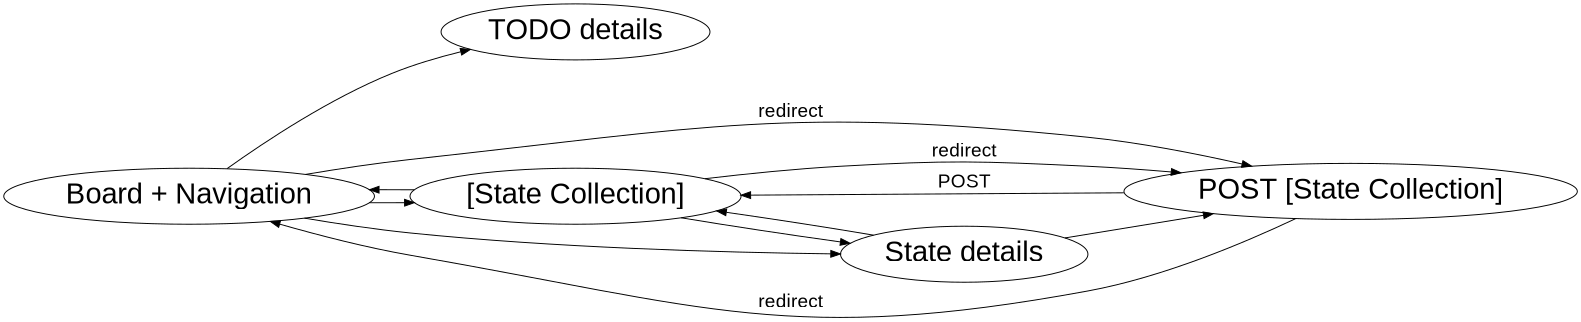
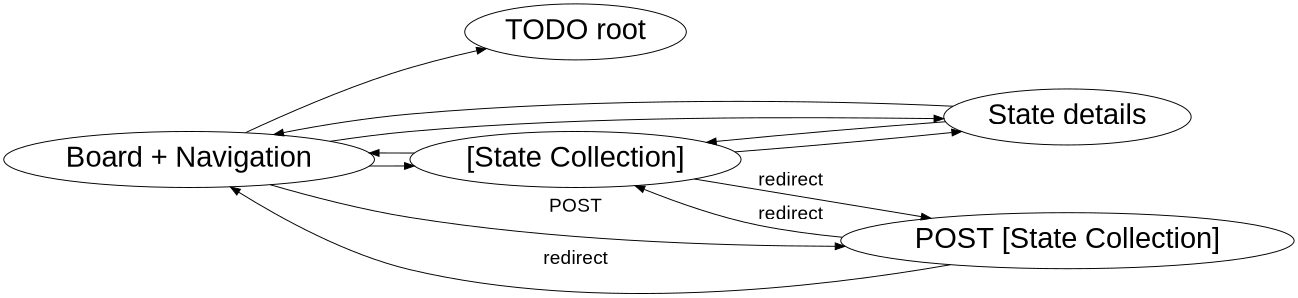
(576, 32) -> (576, 32)
(791, 112) -> (576, 207)
(964, 183) -> (791, 215)
(1134, 227) -> (617, 103)
